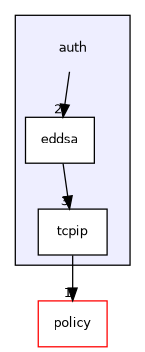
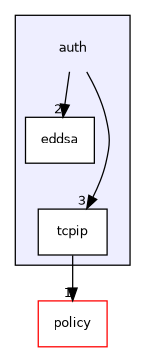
(65, 180) -> (109, 134)
